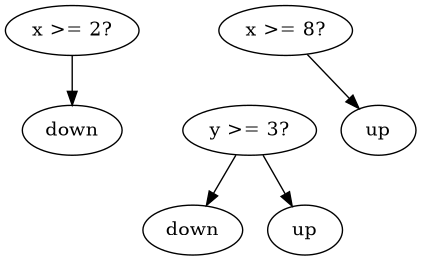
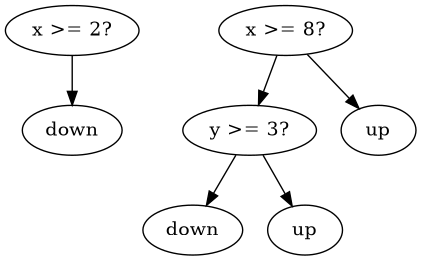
none -> (270, 74)
